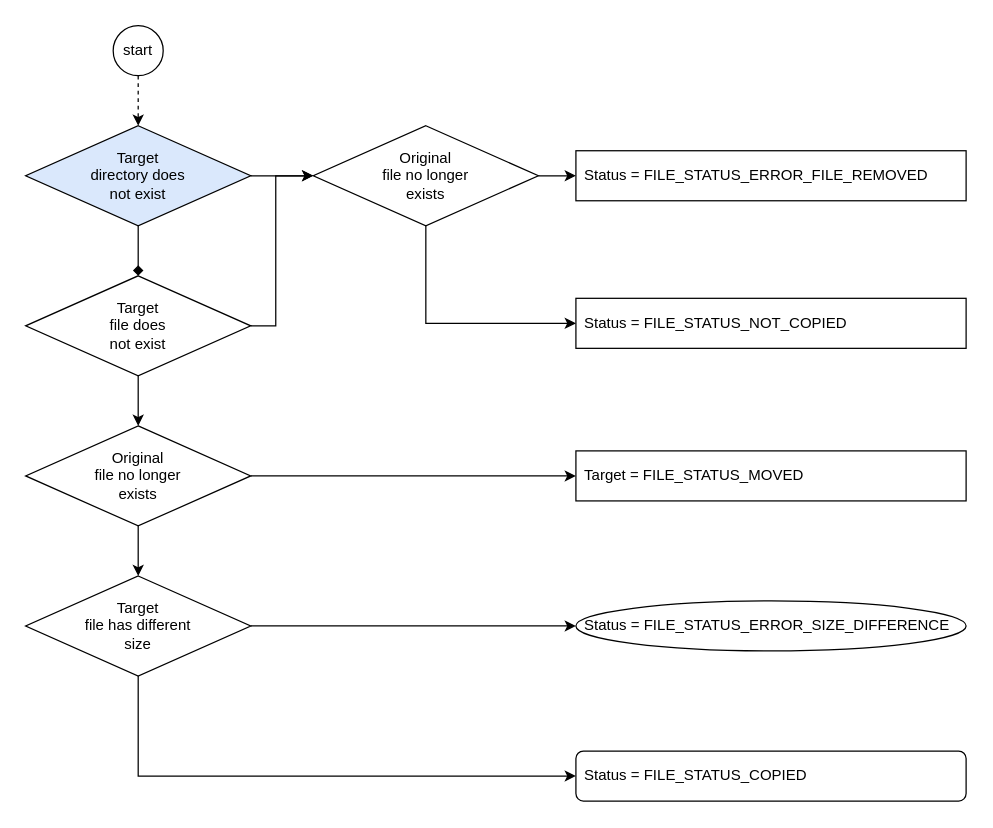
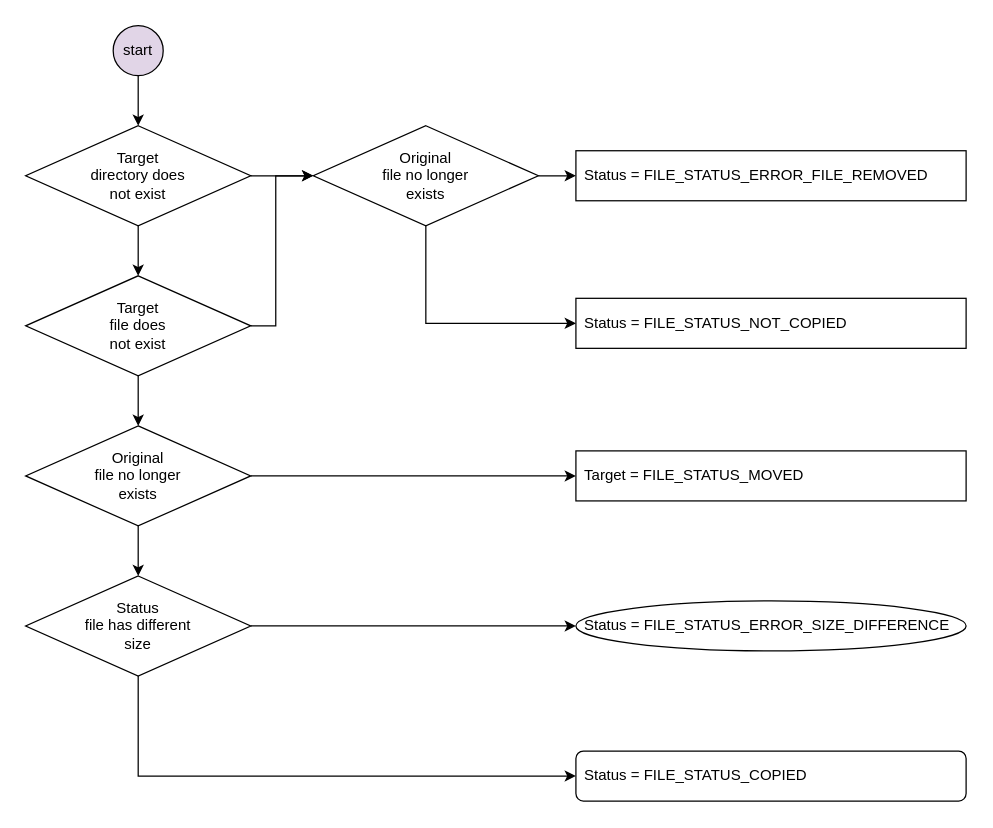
(138, 51) -> (138, 51)
(138, 96) -> (138, 96)
(138, 176) -> (138, 176)
(138, 265) -> (138, 266)
(138, 626) -> (138, 626)
